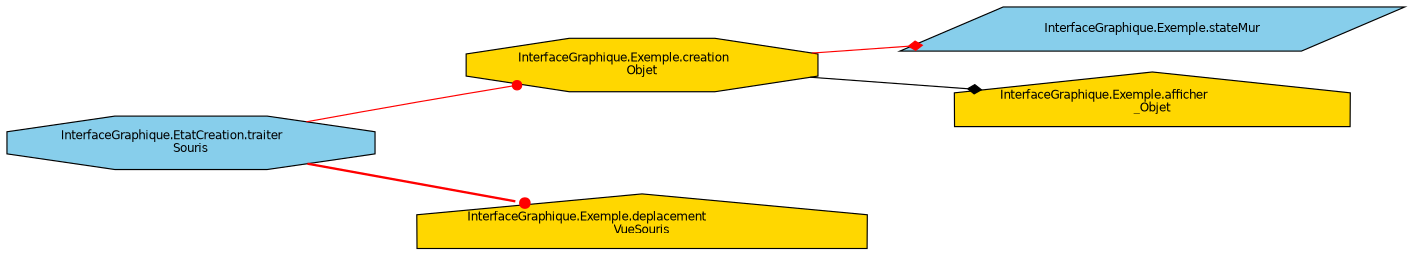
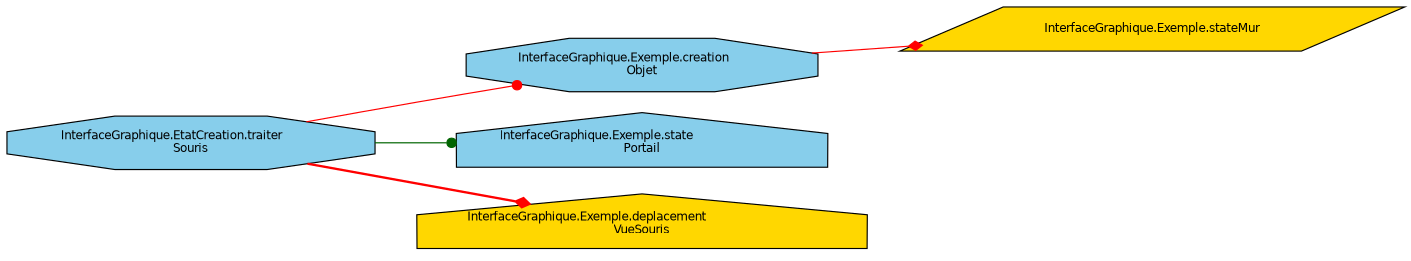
(1152, 29) -> (1152, 29)
(642, 65) -> (642, 65)
(1152, 102) -> none
none -> (642, 143)
(411, 183) -> (411, 183)
